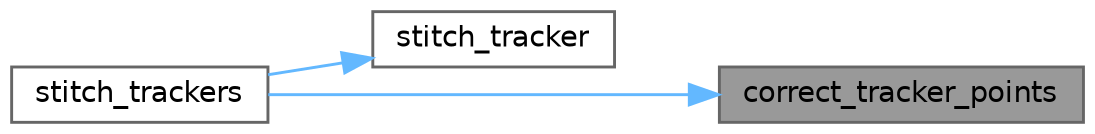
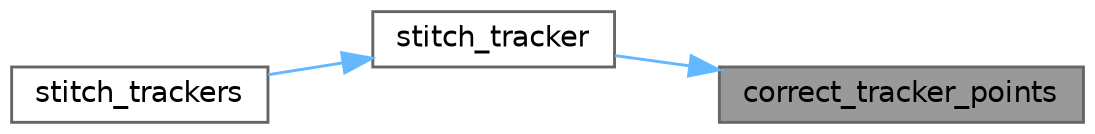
(479, 95) -> (652, 61)
